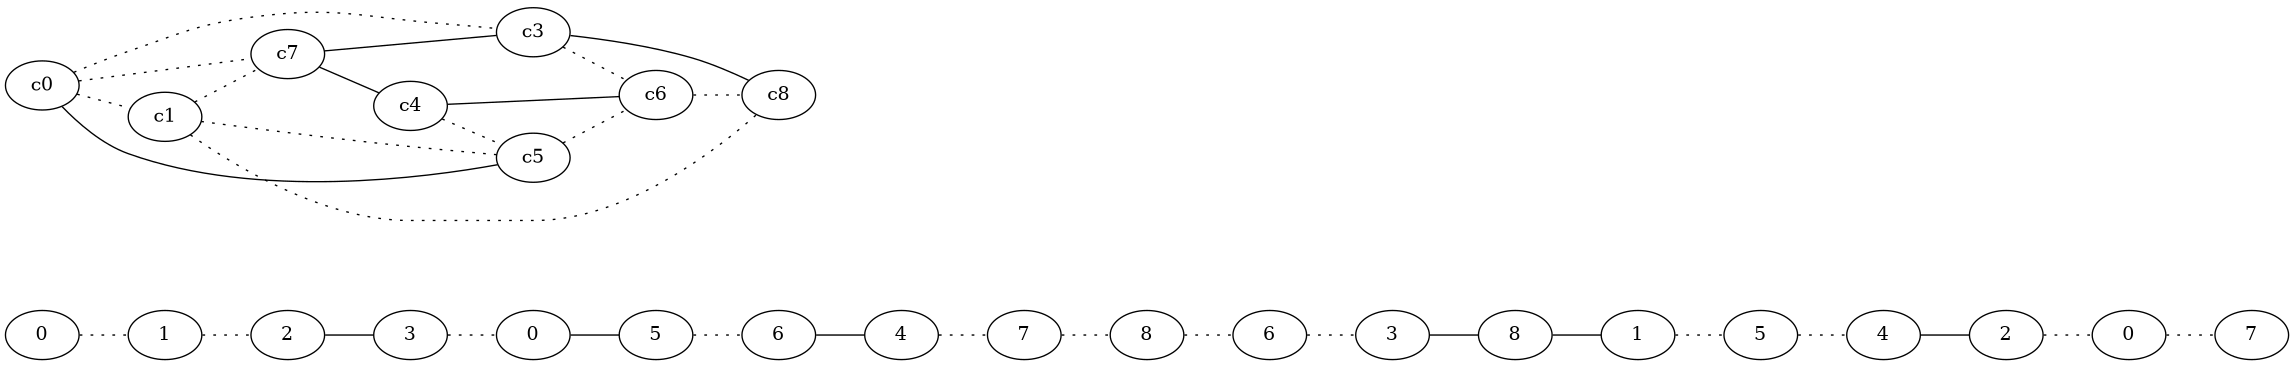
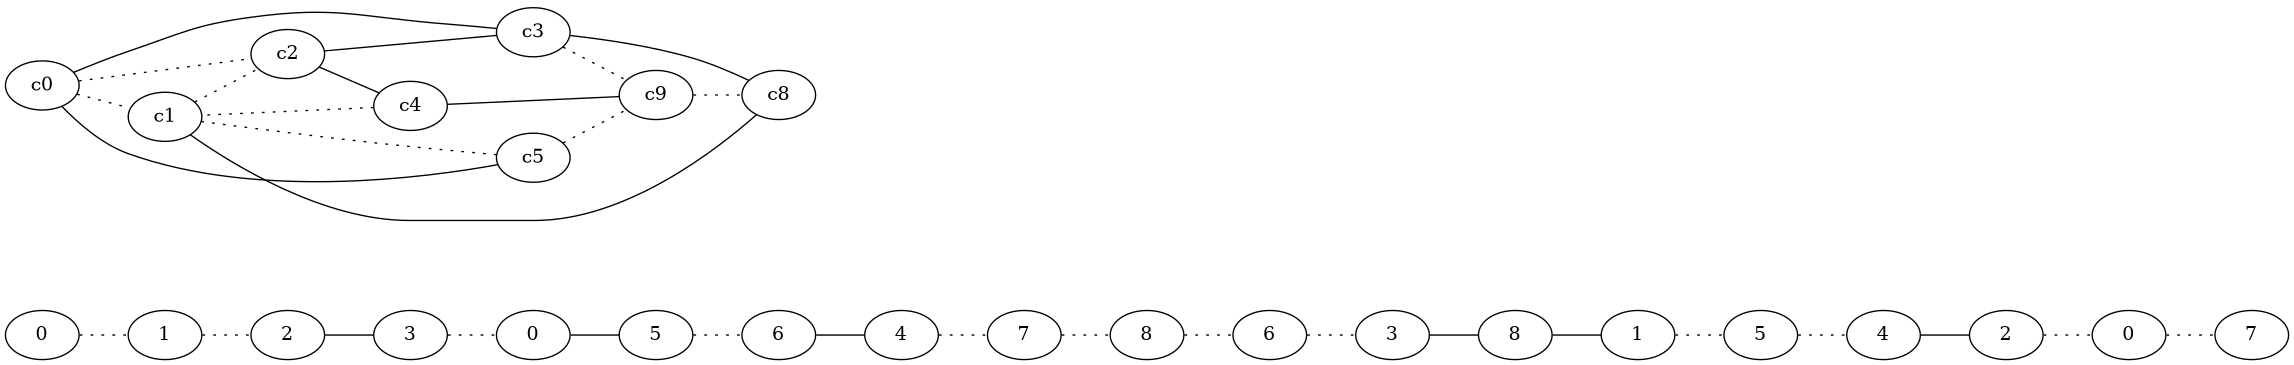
(281, 14) -> (281, 14)
(288, 54) -> (288, 54)
(656, 95) -> (656, 95)
(472, 132) -> (288, 111)
(478, 220) -> (478, 220)
